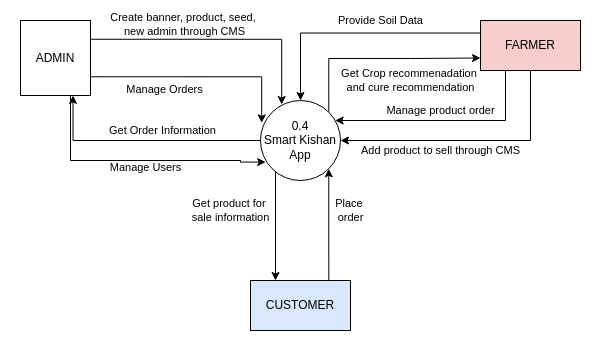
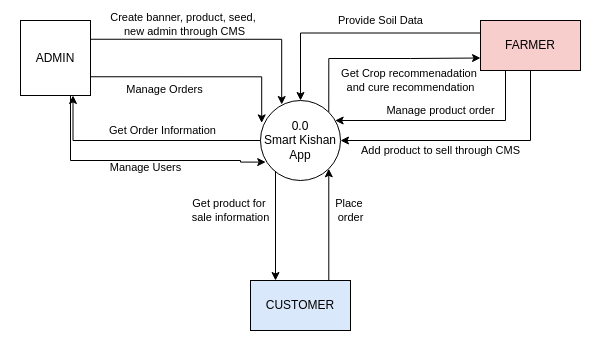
(301, 141) -> (301, 141)
